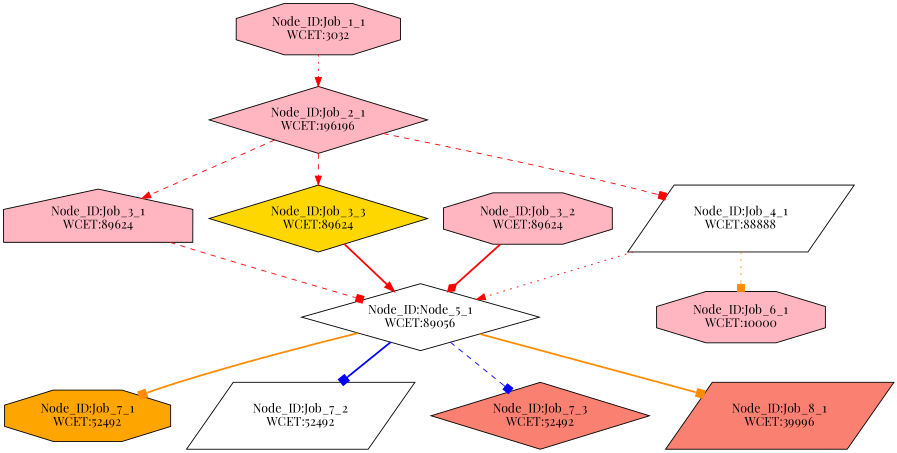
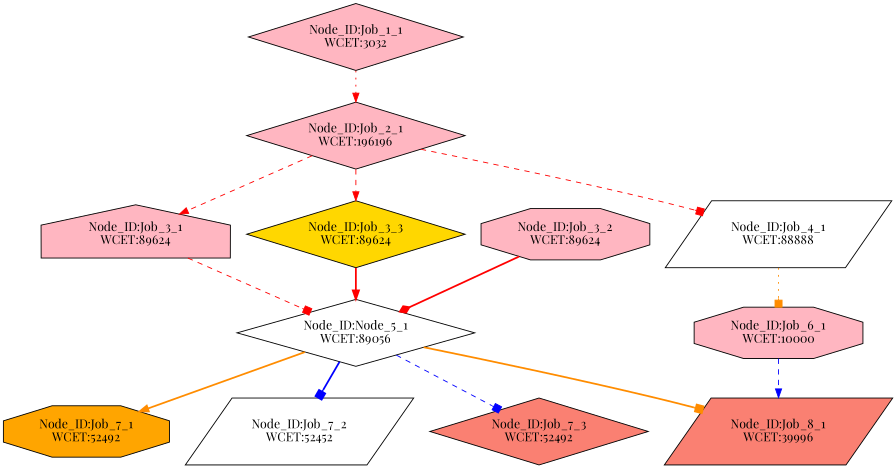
(318, 29) -> (356, 37)
(559, 274) -> none
(252, 361) -> (226, 380)
none -> (779, 374)
(301, 416) -> (300, 431)
